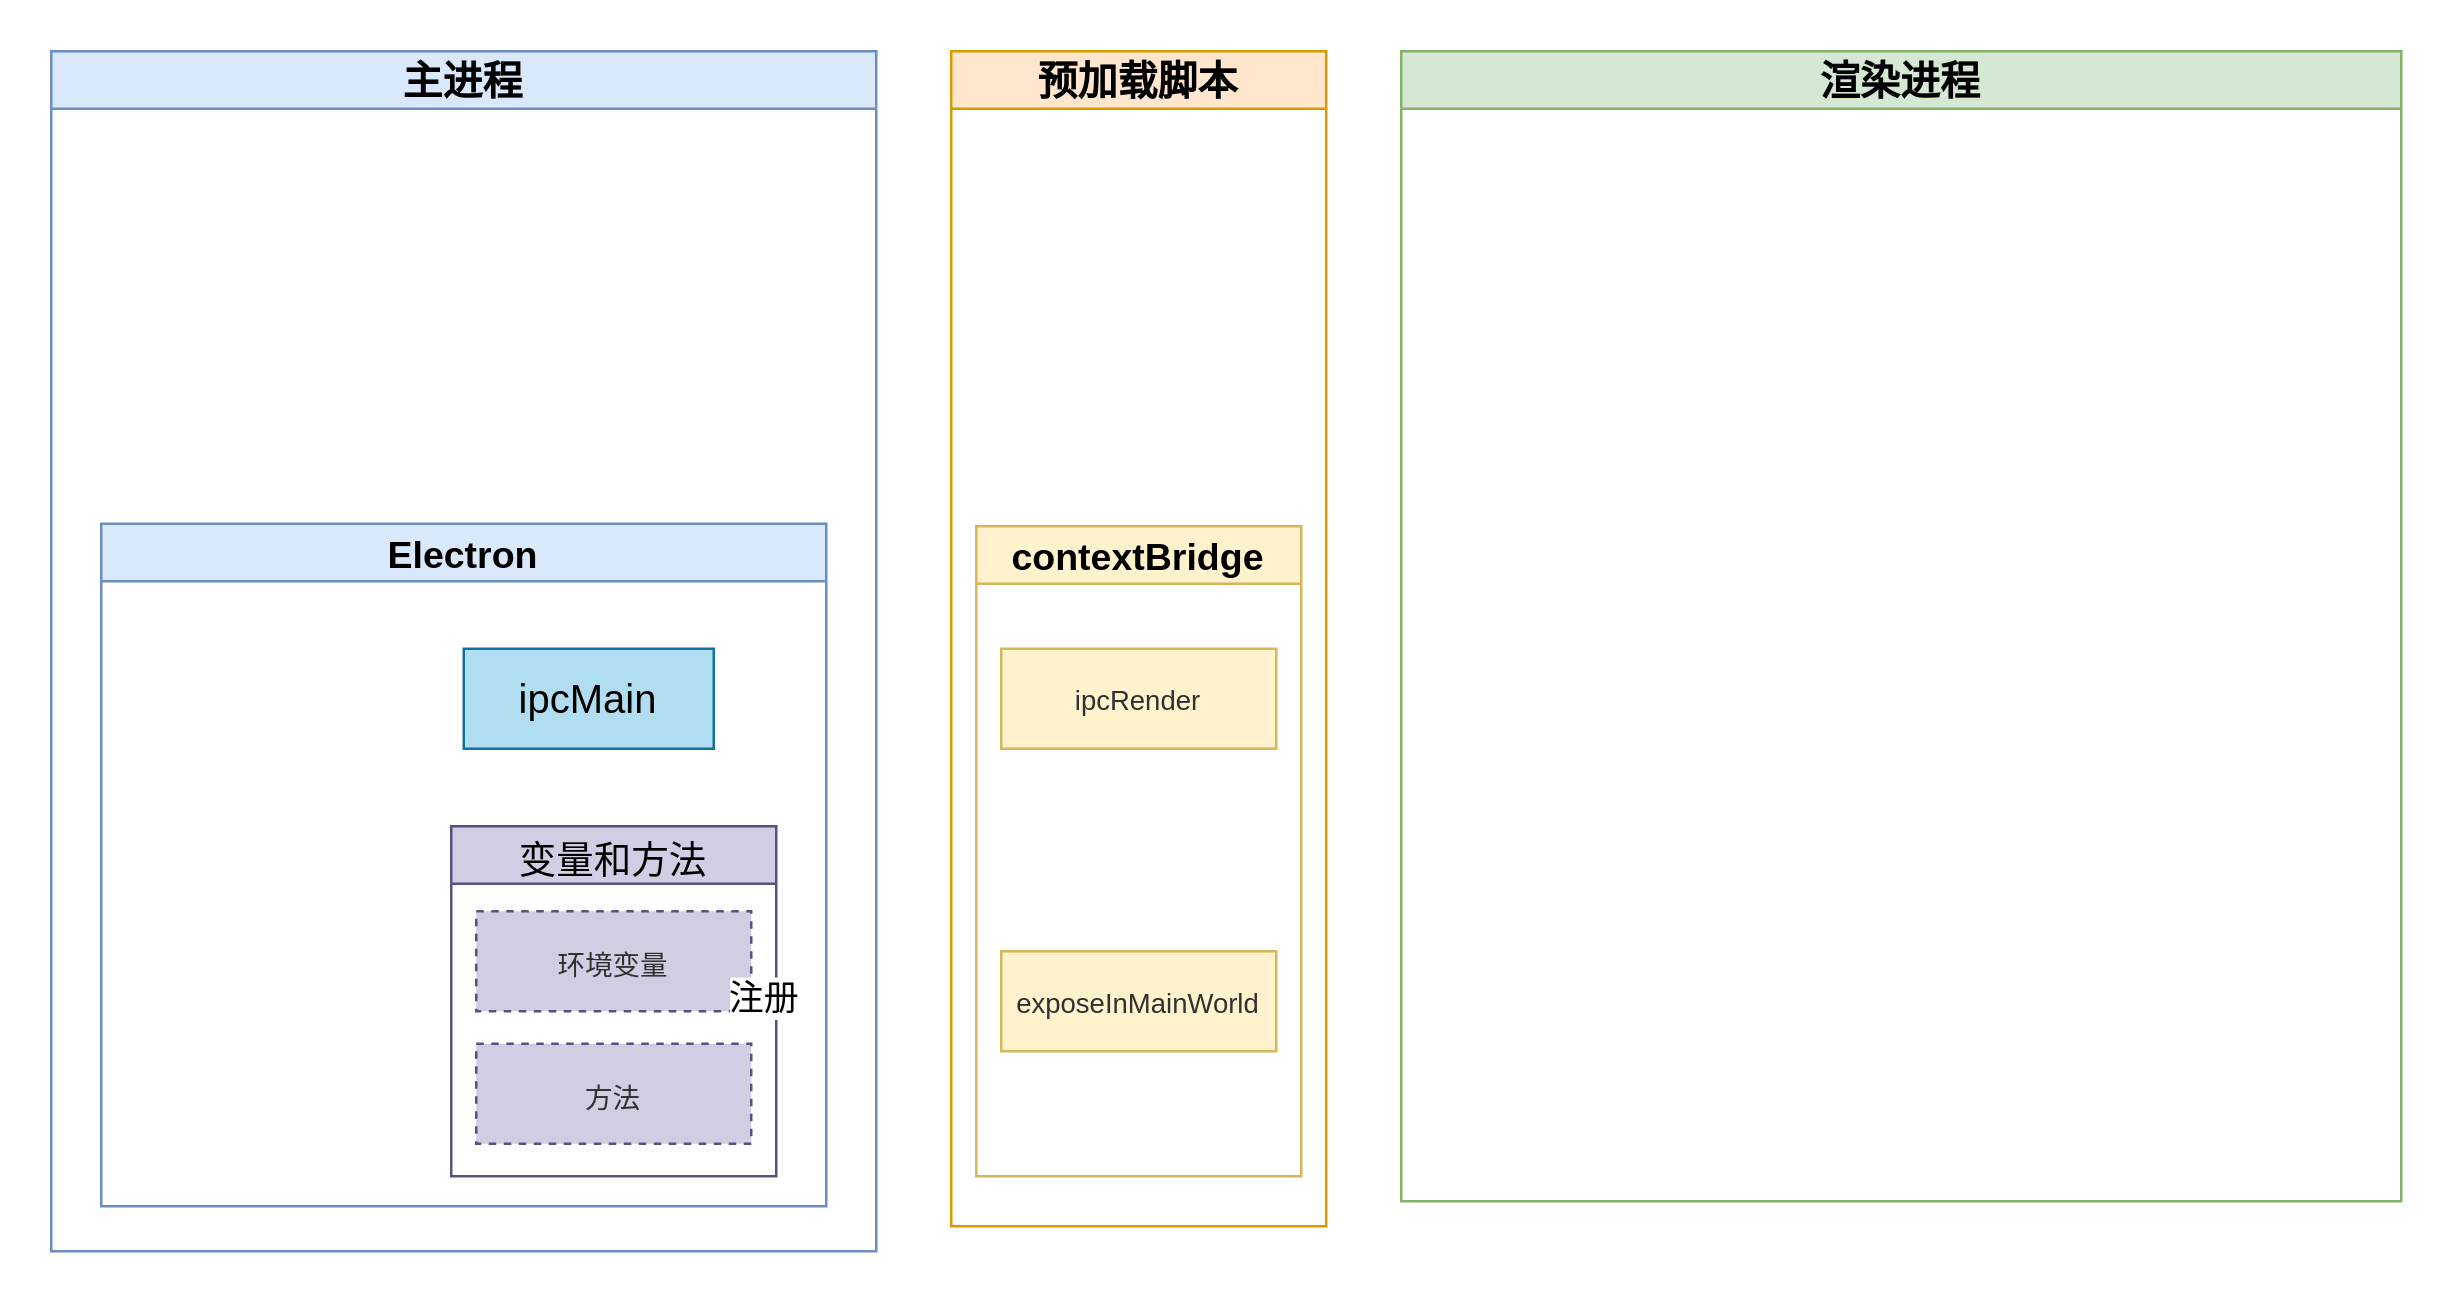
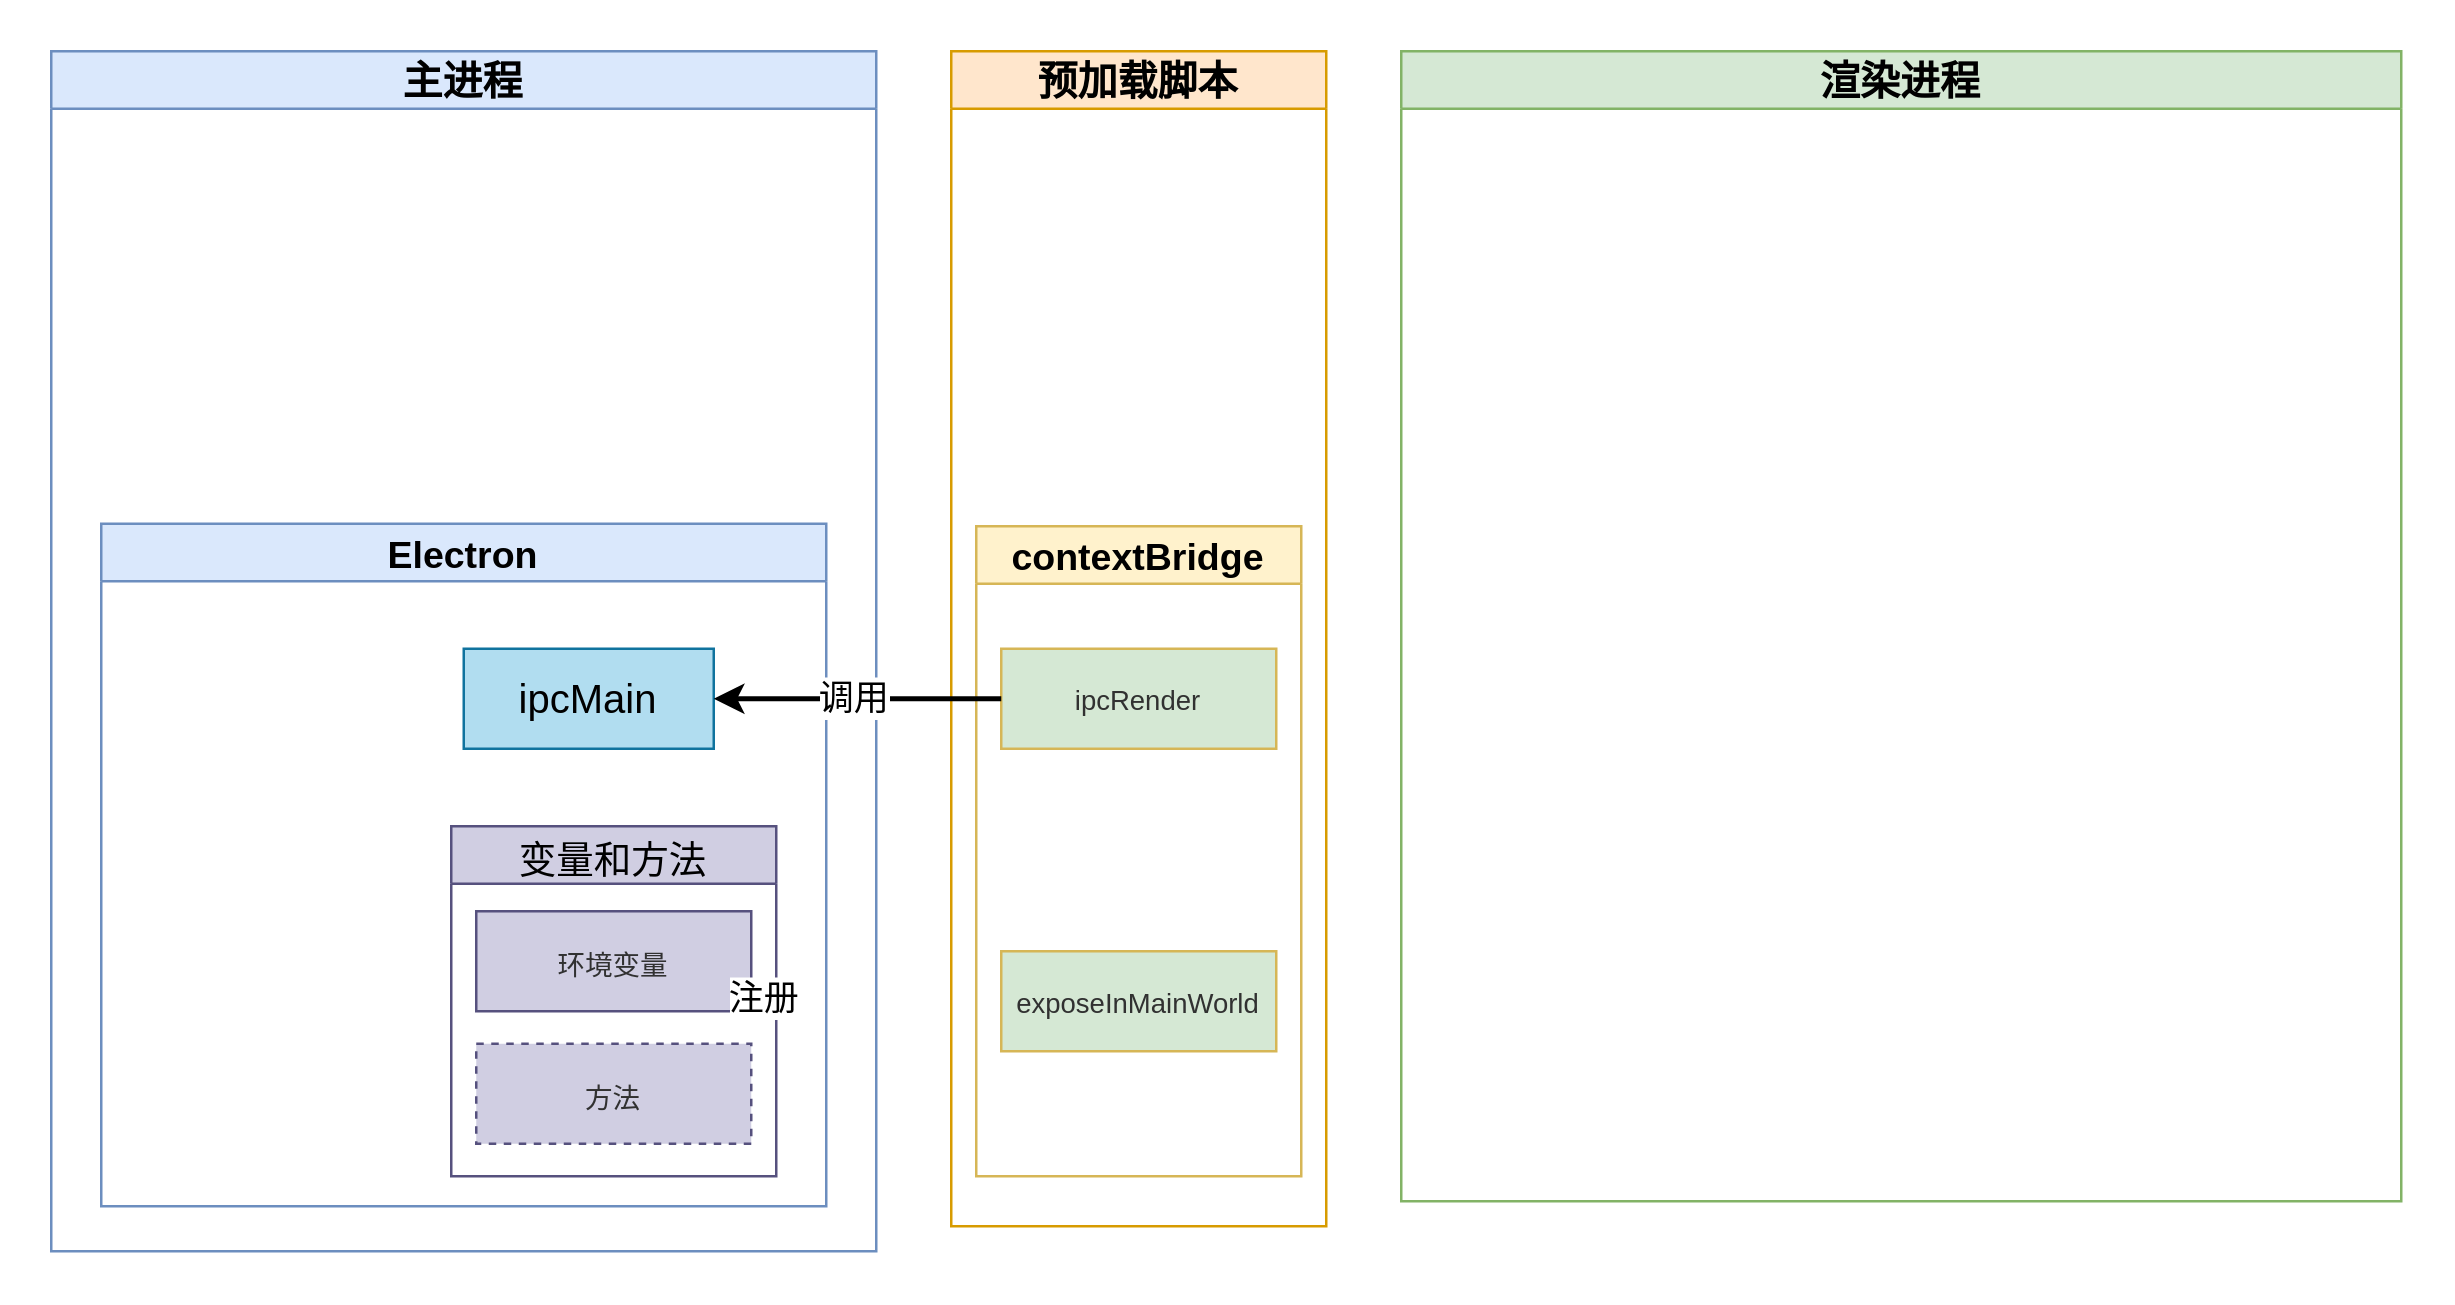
none -> (777, 699)
(1139, 699) -> (1139, 699)
(614, 961) -> (614, 961)
(1139, 1001) -> (1139, 1001)
